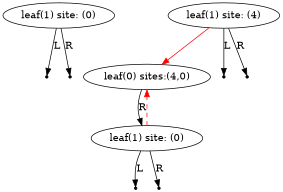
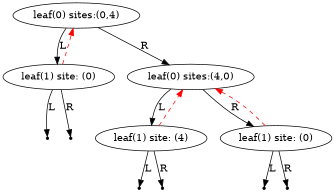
none -> (76, 16)
(188, 44) -> (169, 111)
none -> (159, 102)
